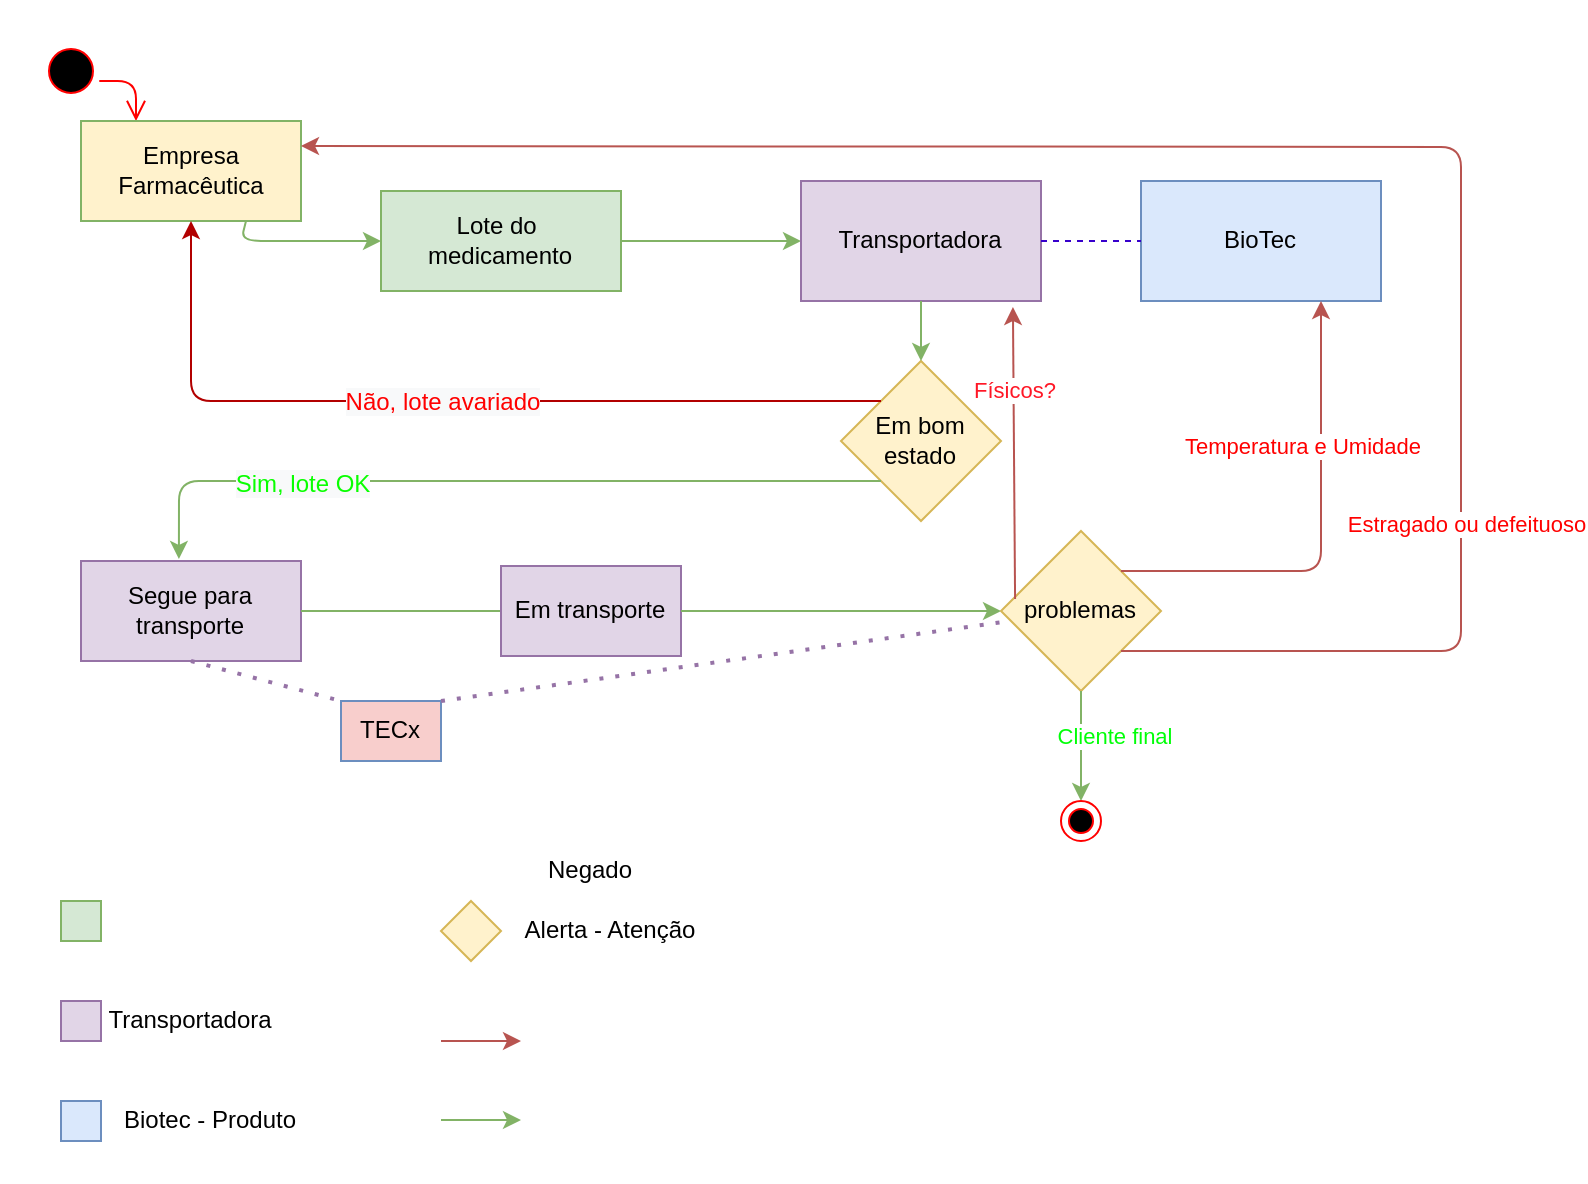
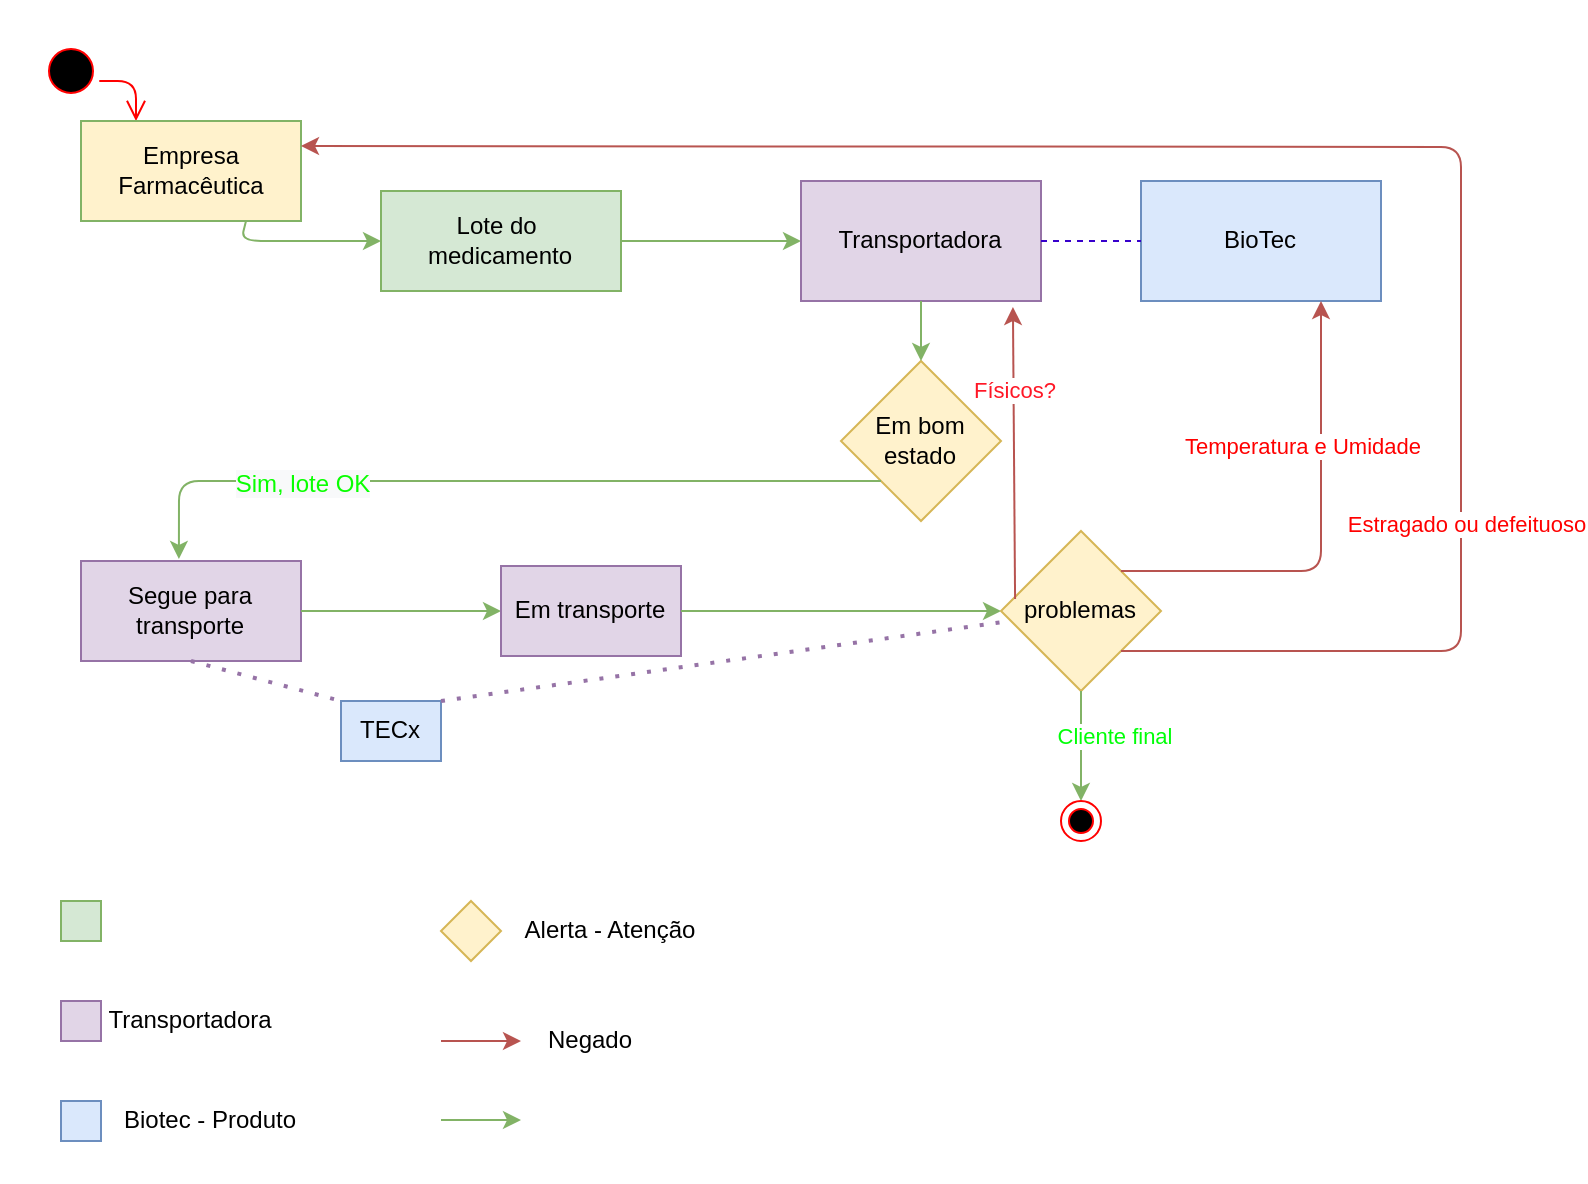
(642, 401) -> none
(491, 611) -> (486, 611)
(391, 731) -> (391, 731)
(591, 871) -> (591, 1041)
